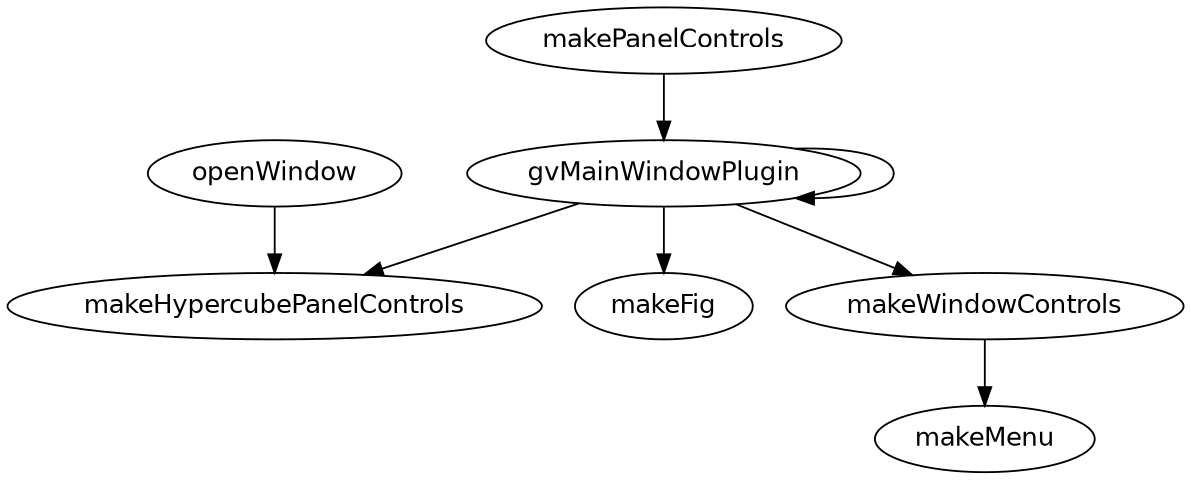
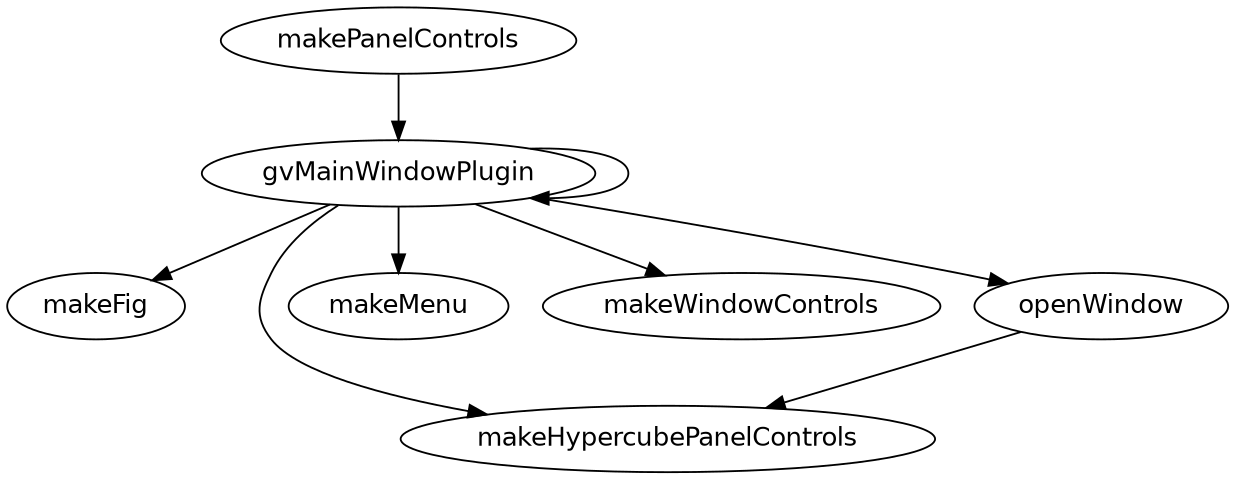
none -> (763, 237)
(985, 364) -> (399, 231)
